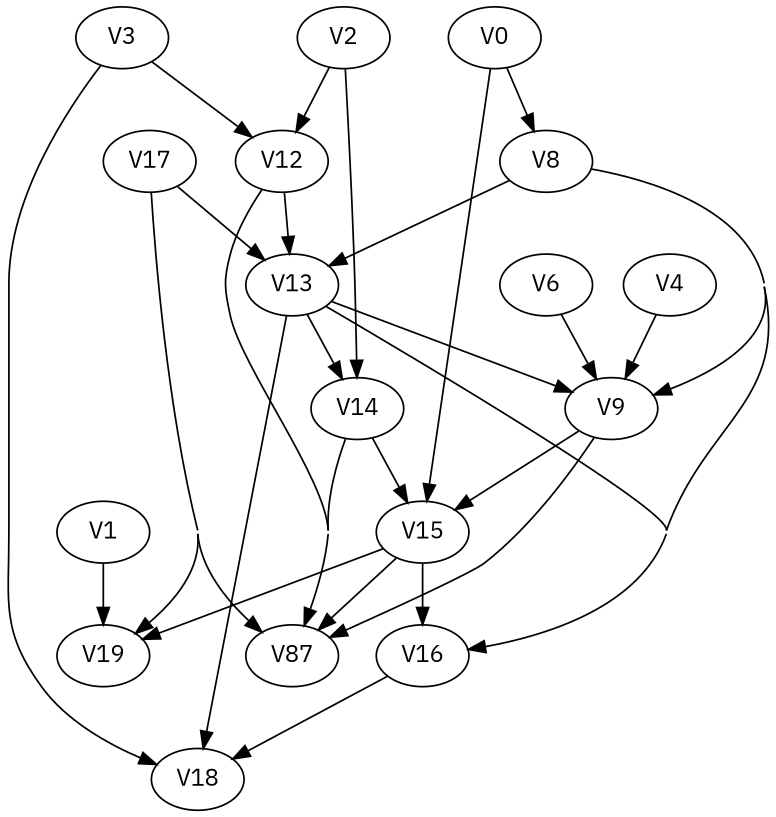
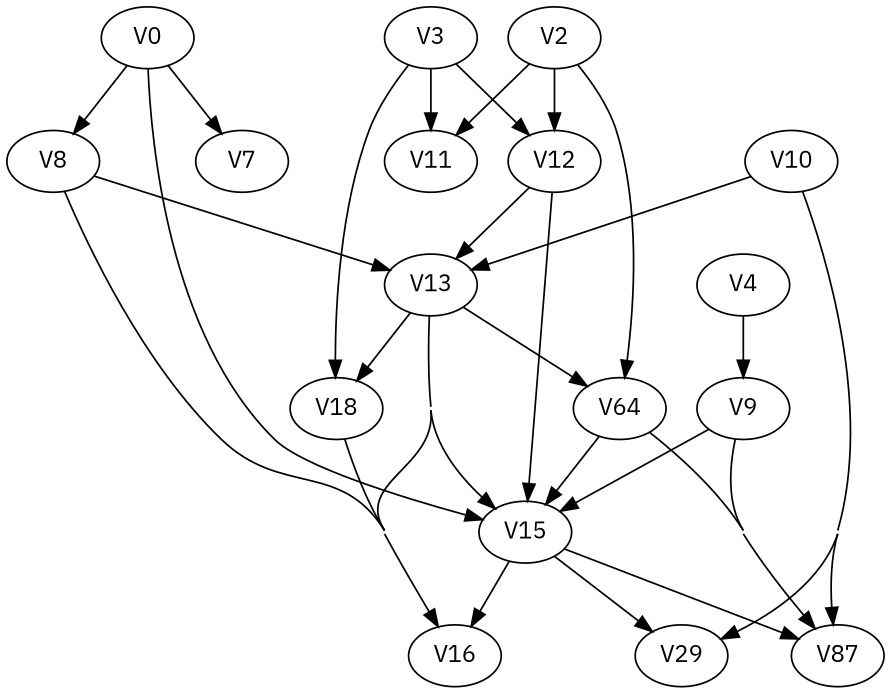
(150, 161) -> (791, 161)
none -> (242, 161)
none -> (431, 161)
(695, 203) -> none
(546, 285) -> none
(438, 342) -> (449, 458)
(250, 363) -> (541, 338)
(357, 409) -> (620, 409)
(103, 532) -> none
(103, 656) -> (682, 656)
(318, 714) -> (355, 468)
